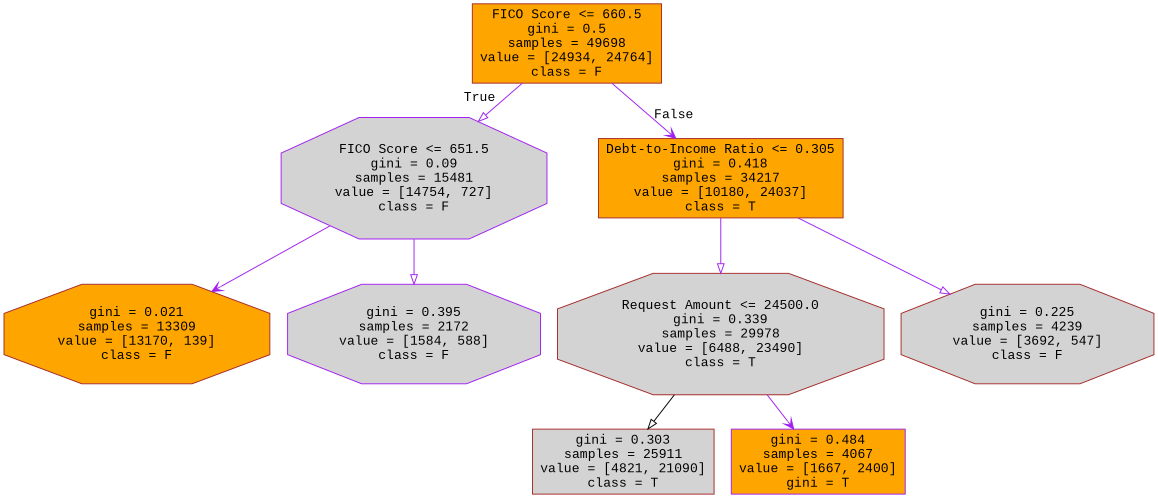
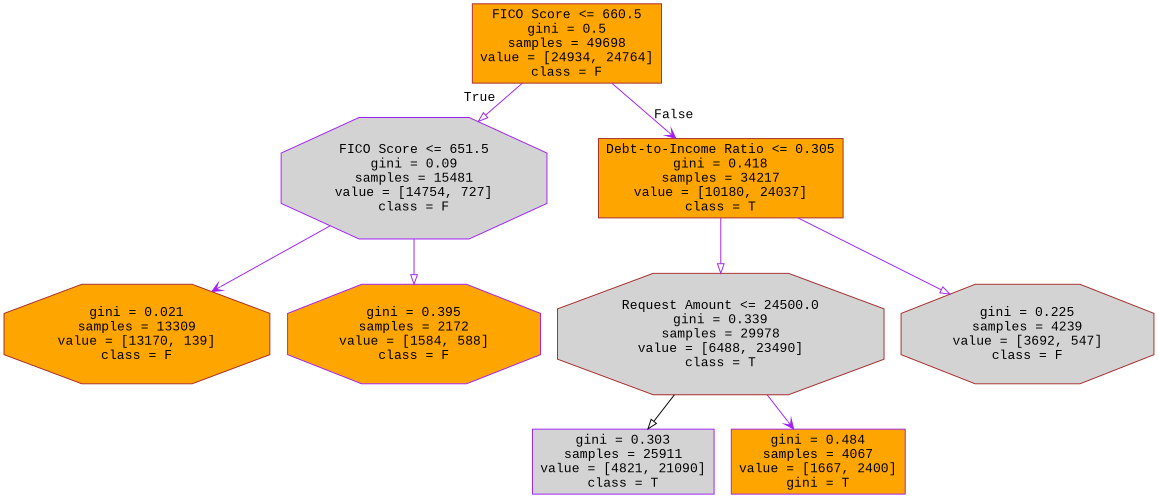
(414, 334) -> (414, 334)
(623, 462) -> (623, 462)
